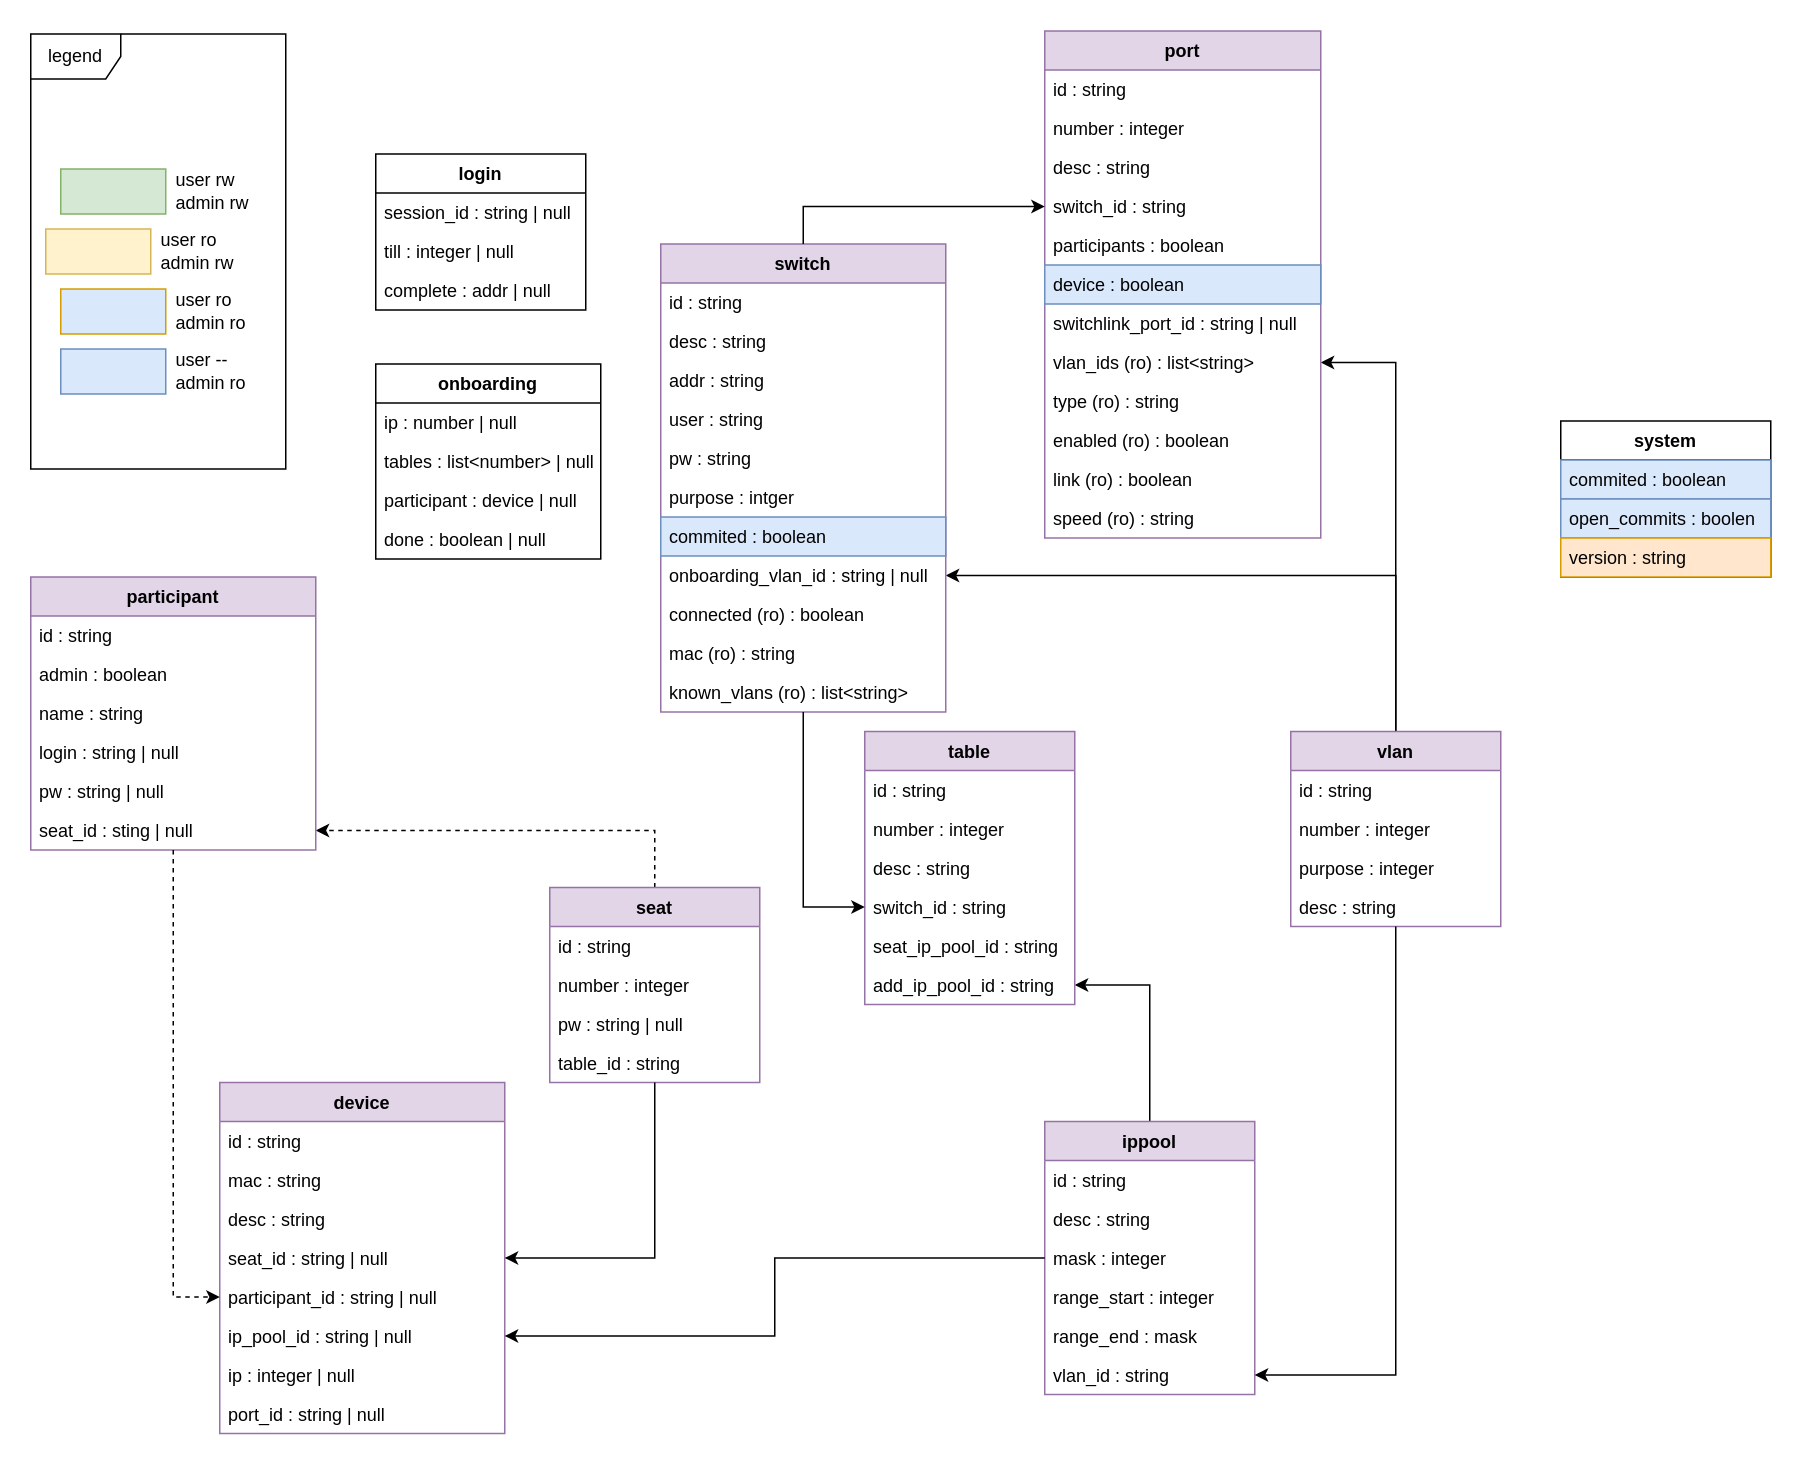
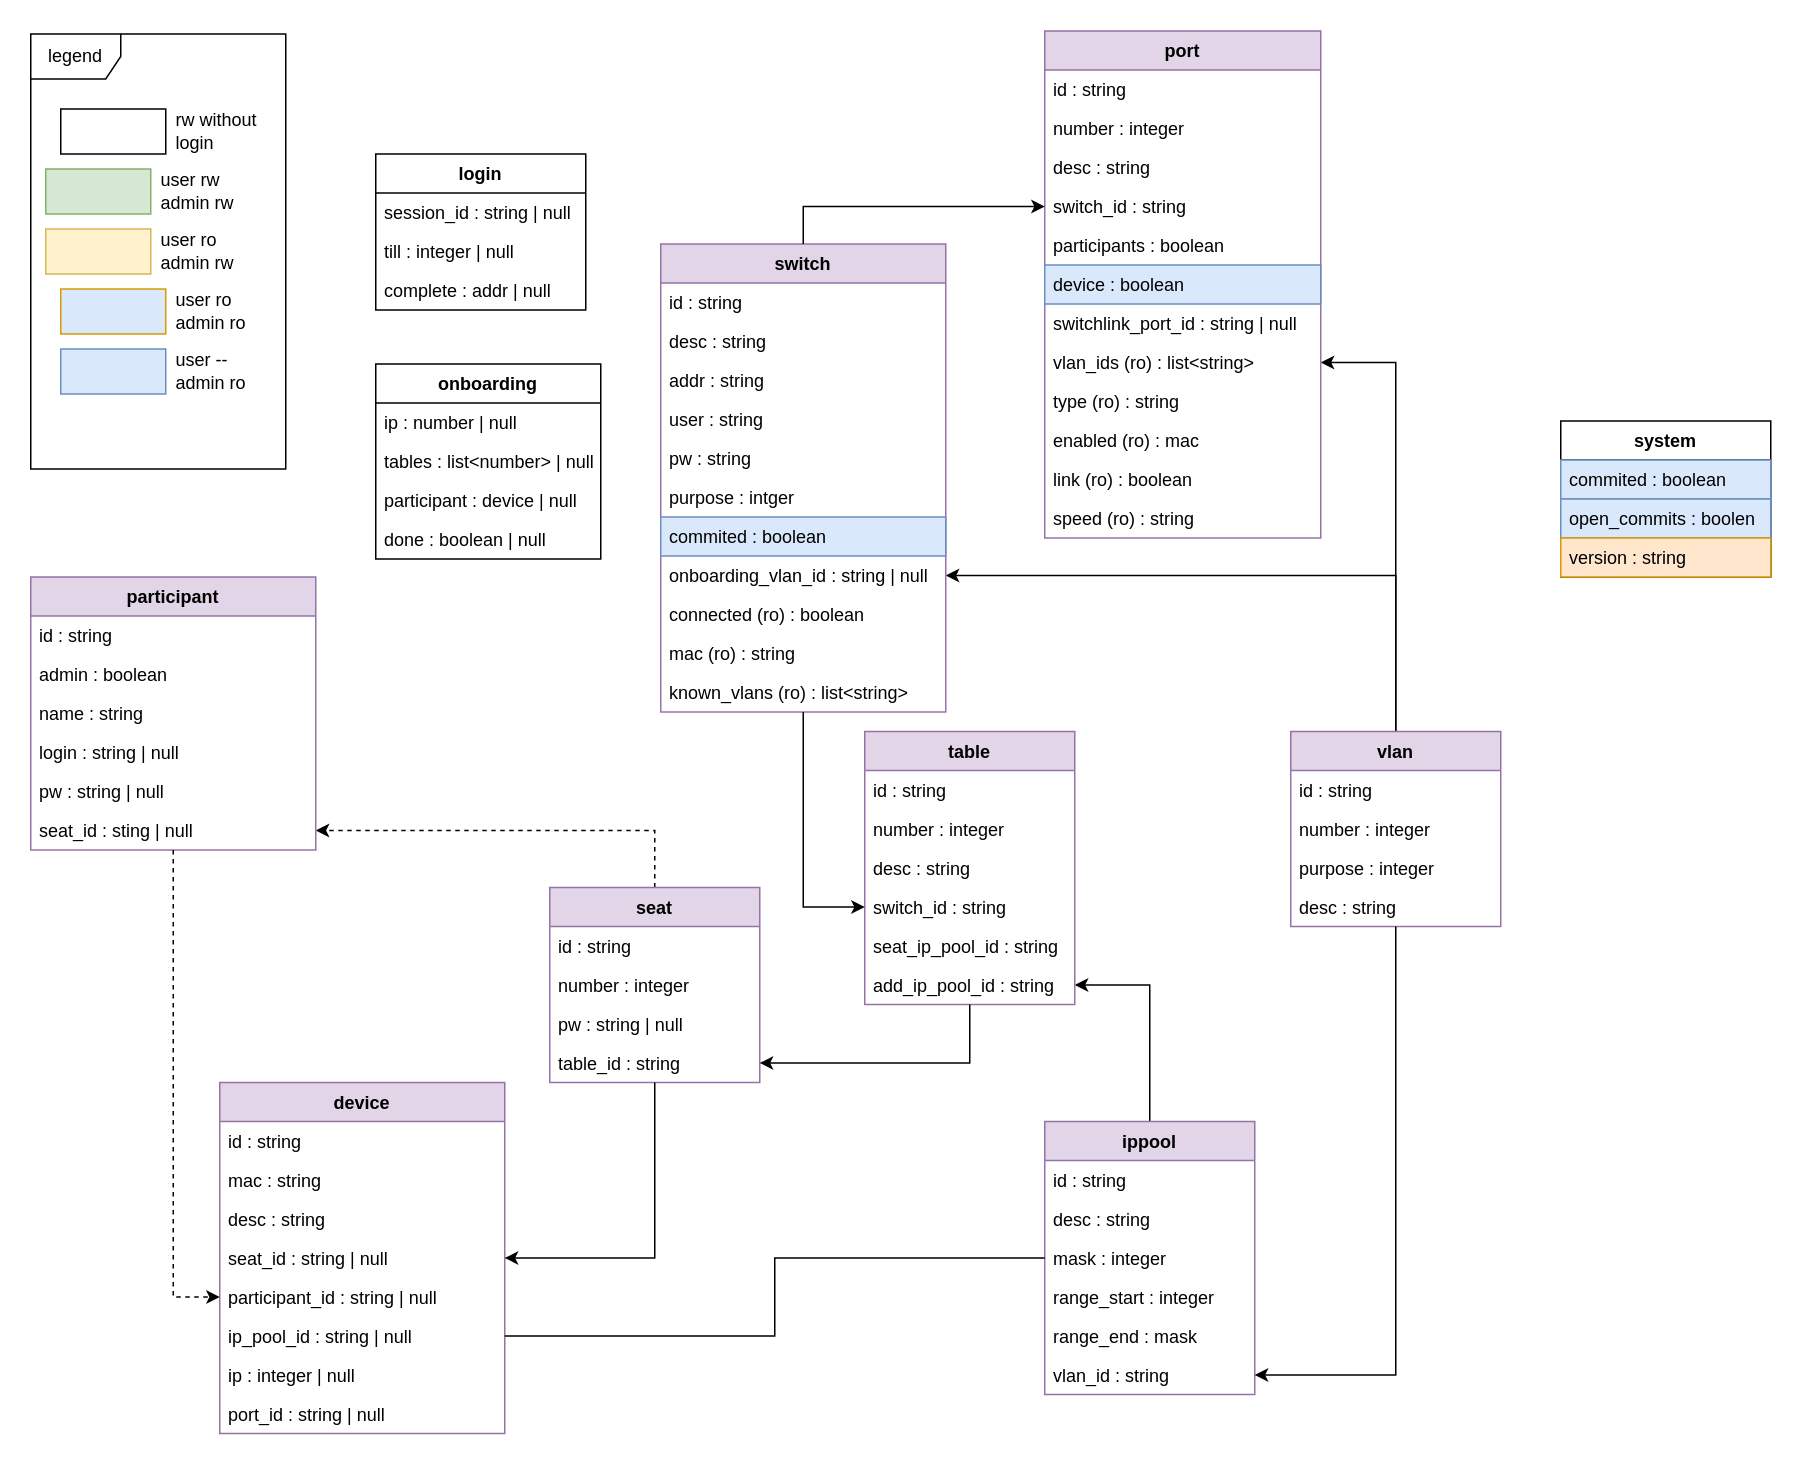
none -> (113, 131)
(113, 191) -> (98, 191)
(1150, 441) -> (1132, 441)
none -> (898, 1063)
(516, 1336) -> (512, 1336)
